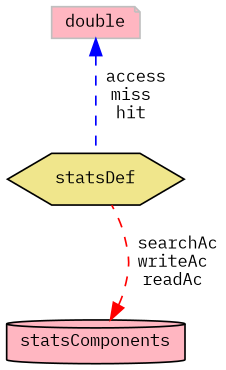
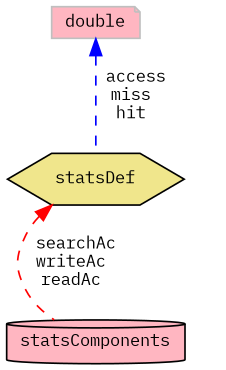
(128, 254) -> (19, 272)
